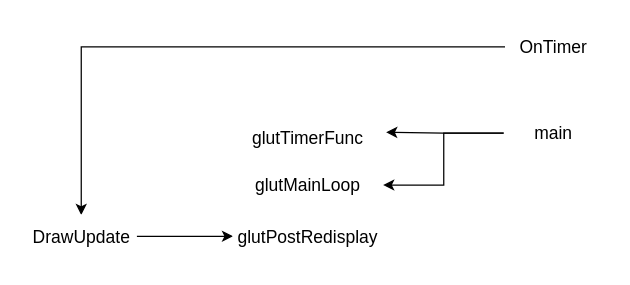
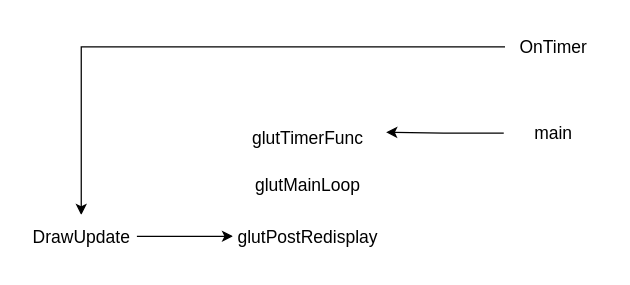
(443, 185) -> none
